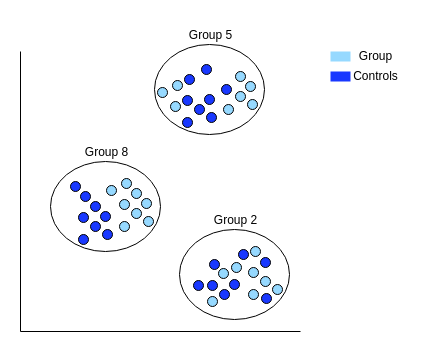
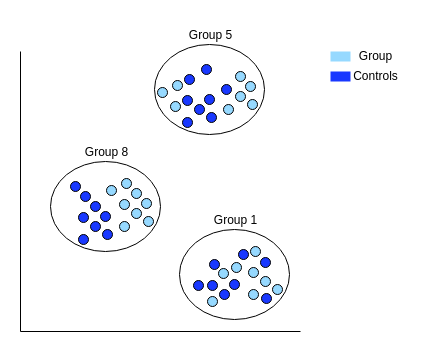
(236, 221) -> (236, 221)
